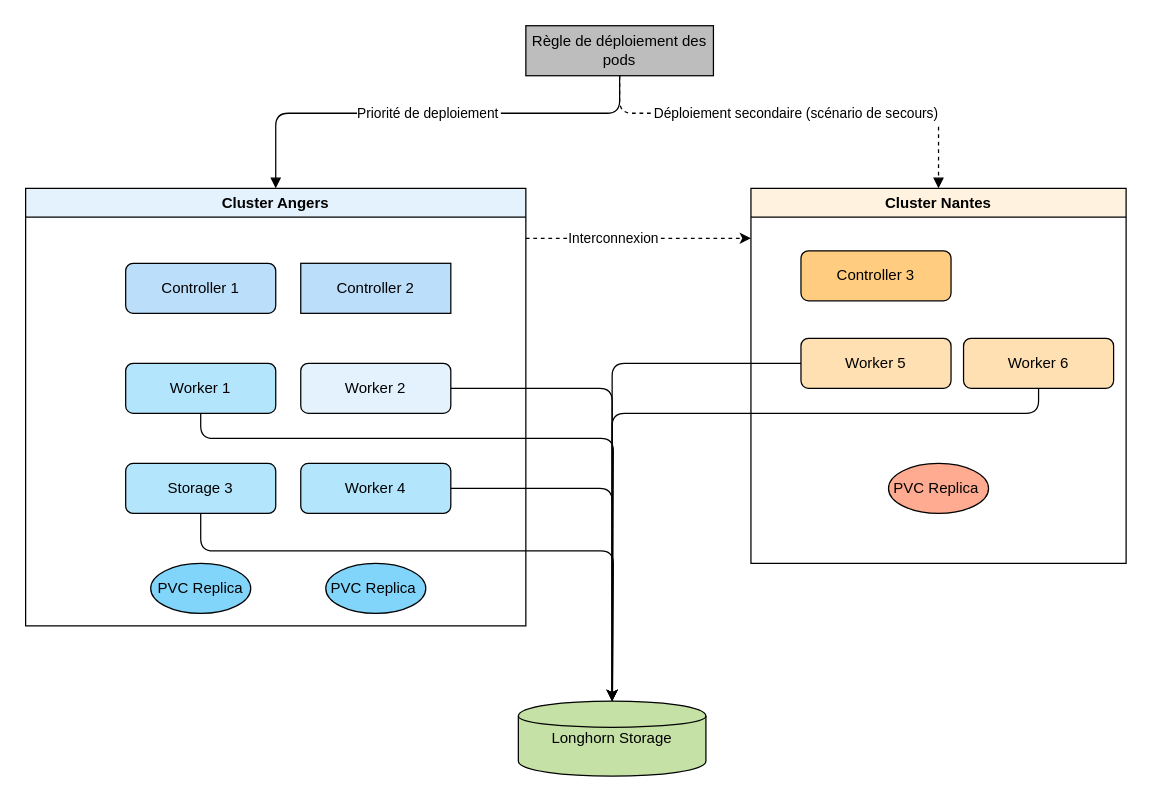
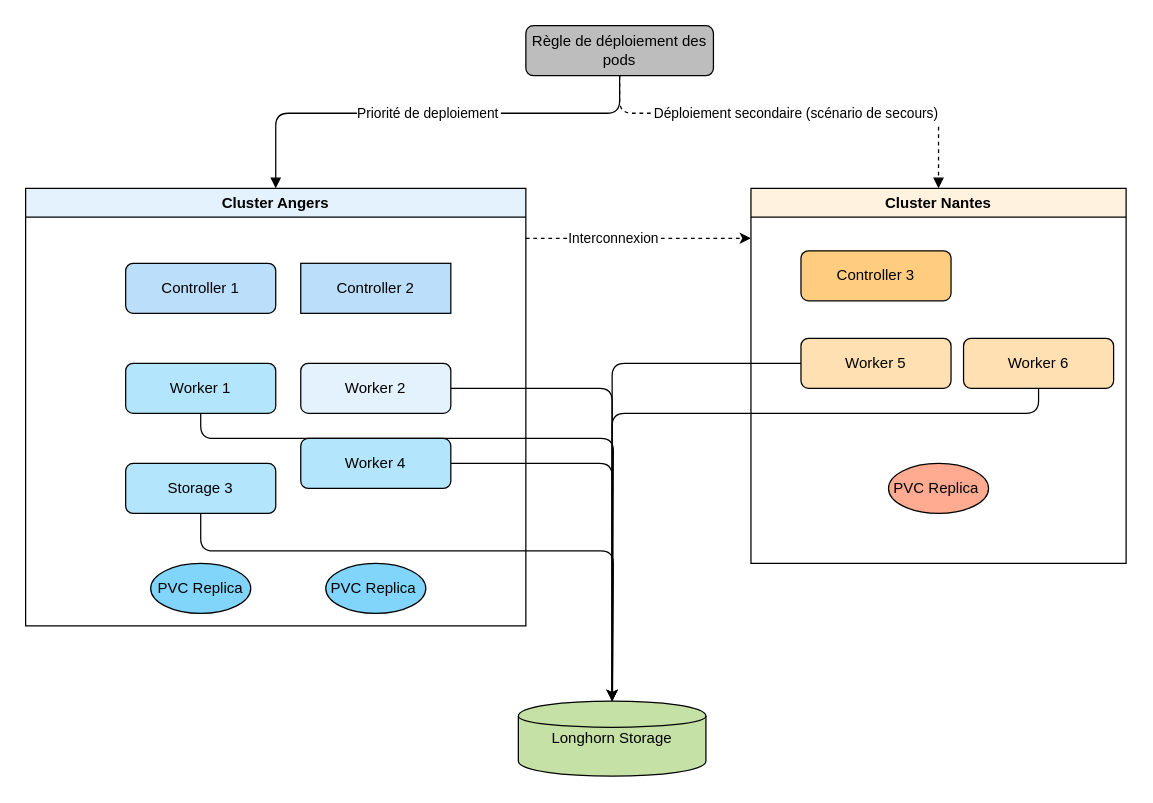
(619, 51) -> (619, 51)
(376, 488) -> (376, 463)
